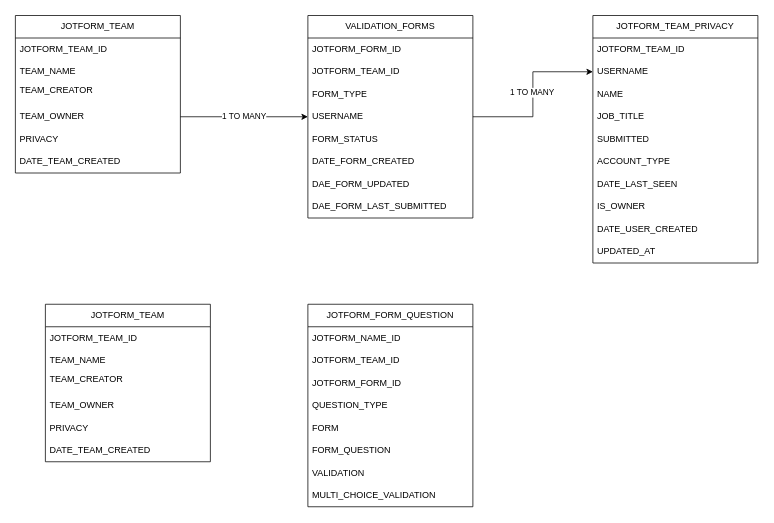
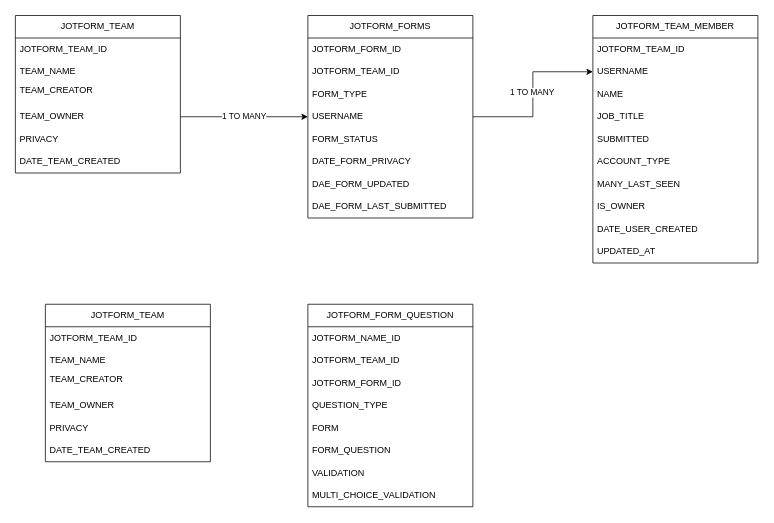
(390, 27) -> (390, 27)
(675, 27) -> (675, 27)
(355, 162) -> (355, 162)
(633, 184) -> (633, 184)
